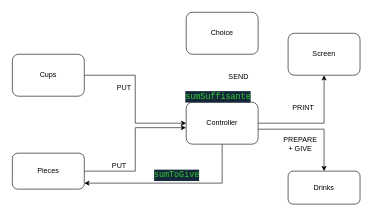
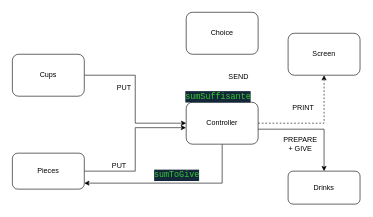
(313, 123) -> (313, 123)
